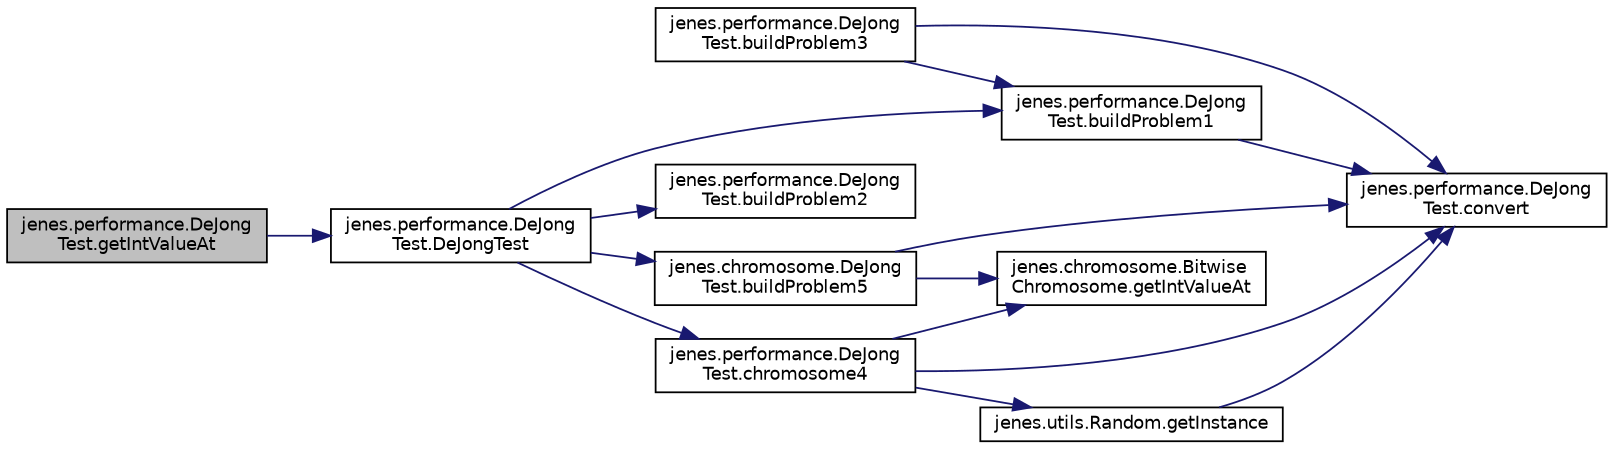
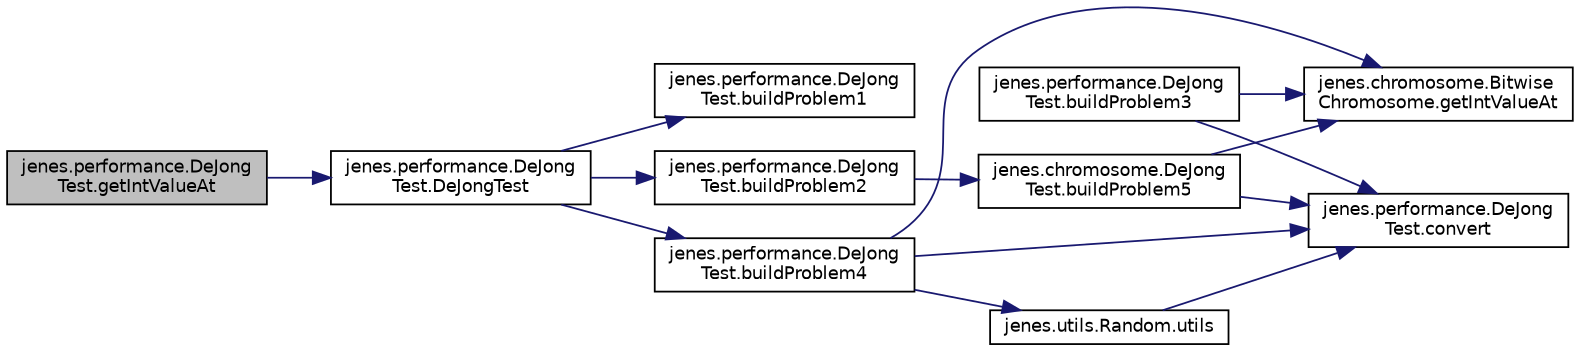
(950, 72) -> (1262, 94)
(1295, 154) -> none
(614, 256) -> (926, 179)
(786, 366) -> (785, 265)
(1132, 424) -> (1109, 327)
